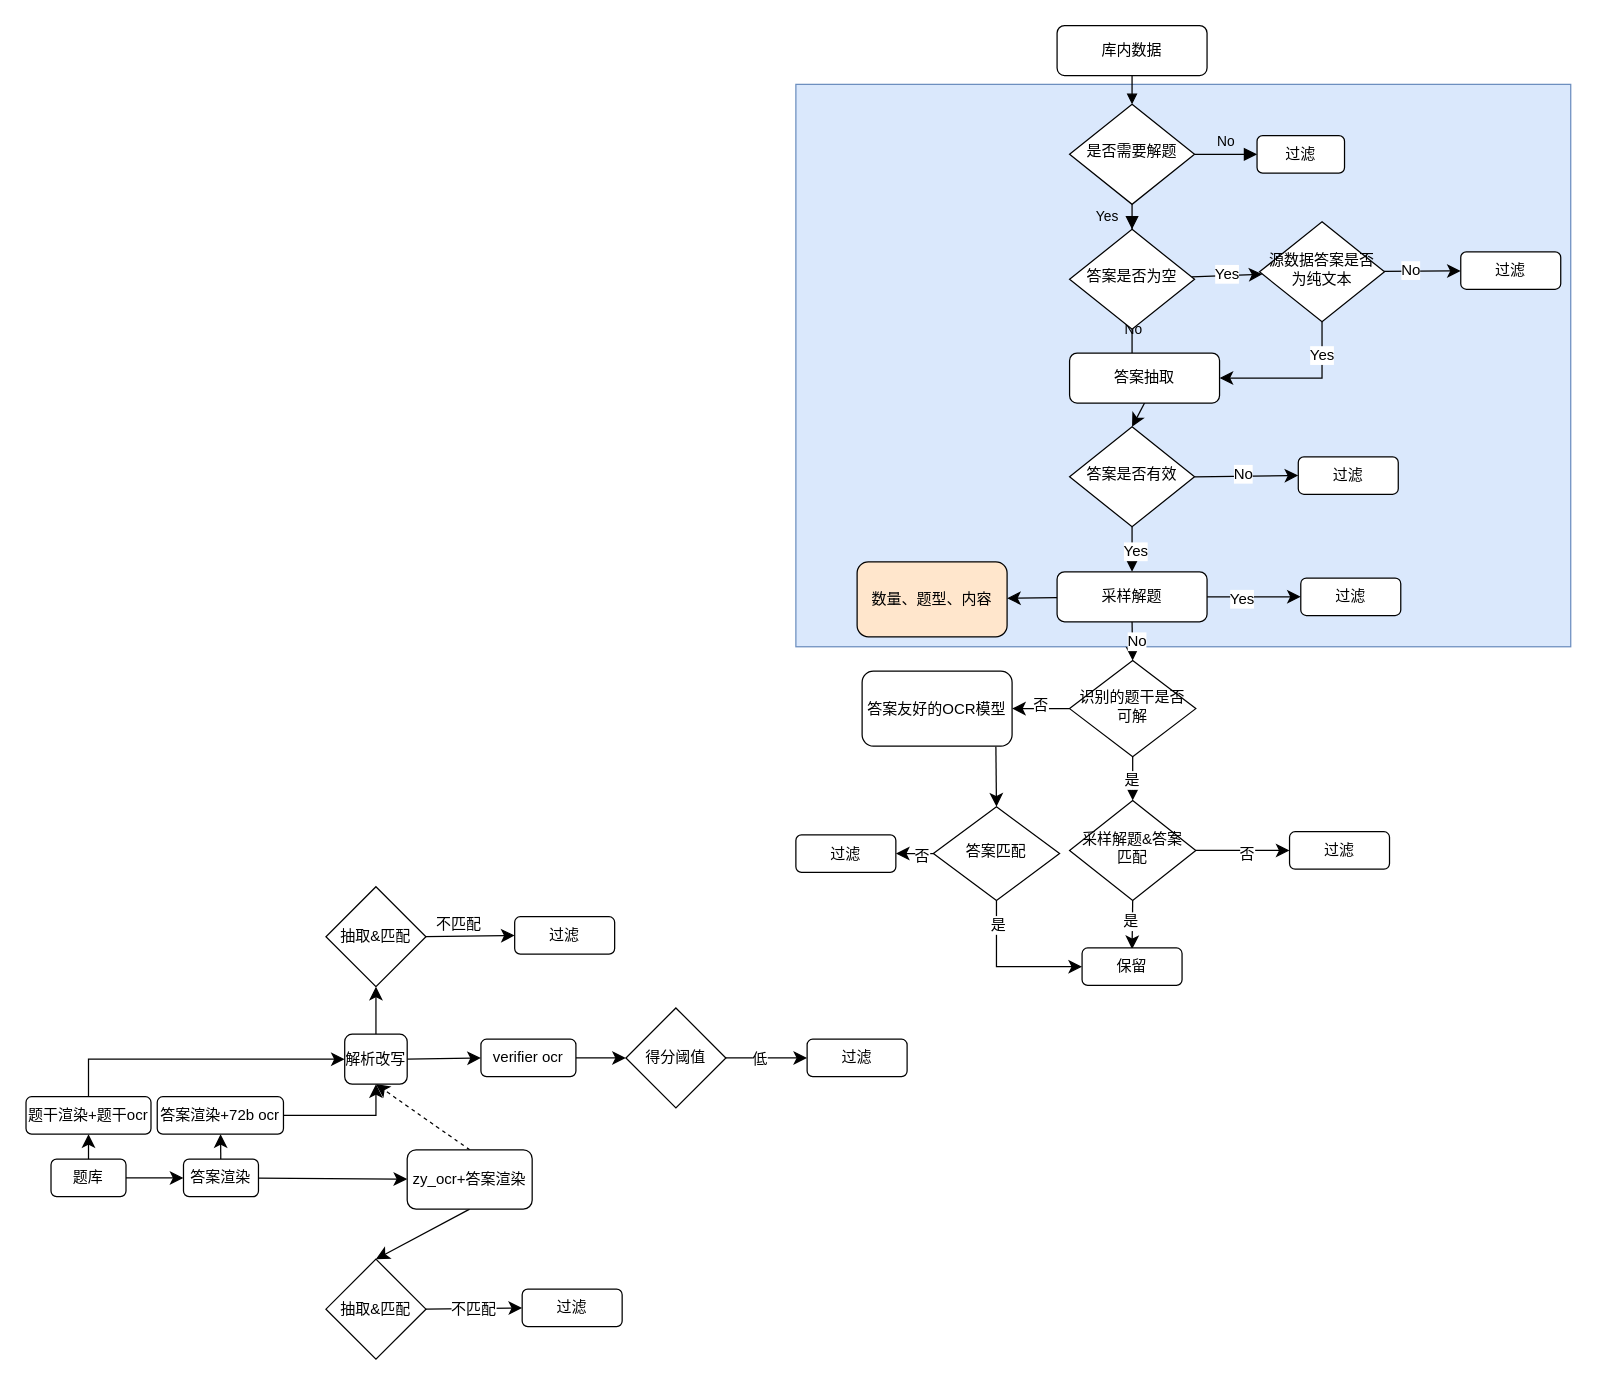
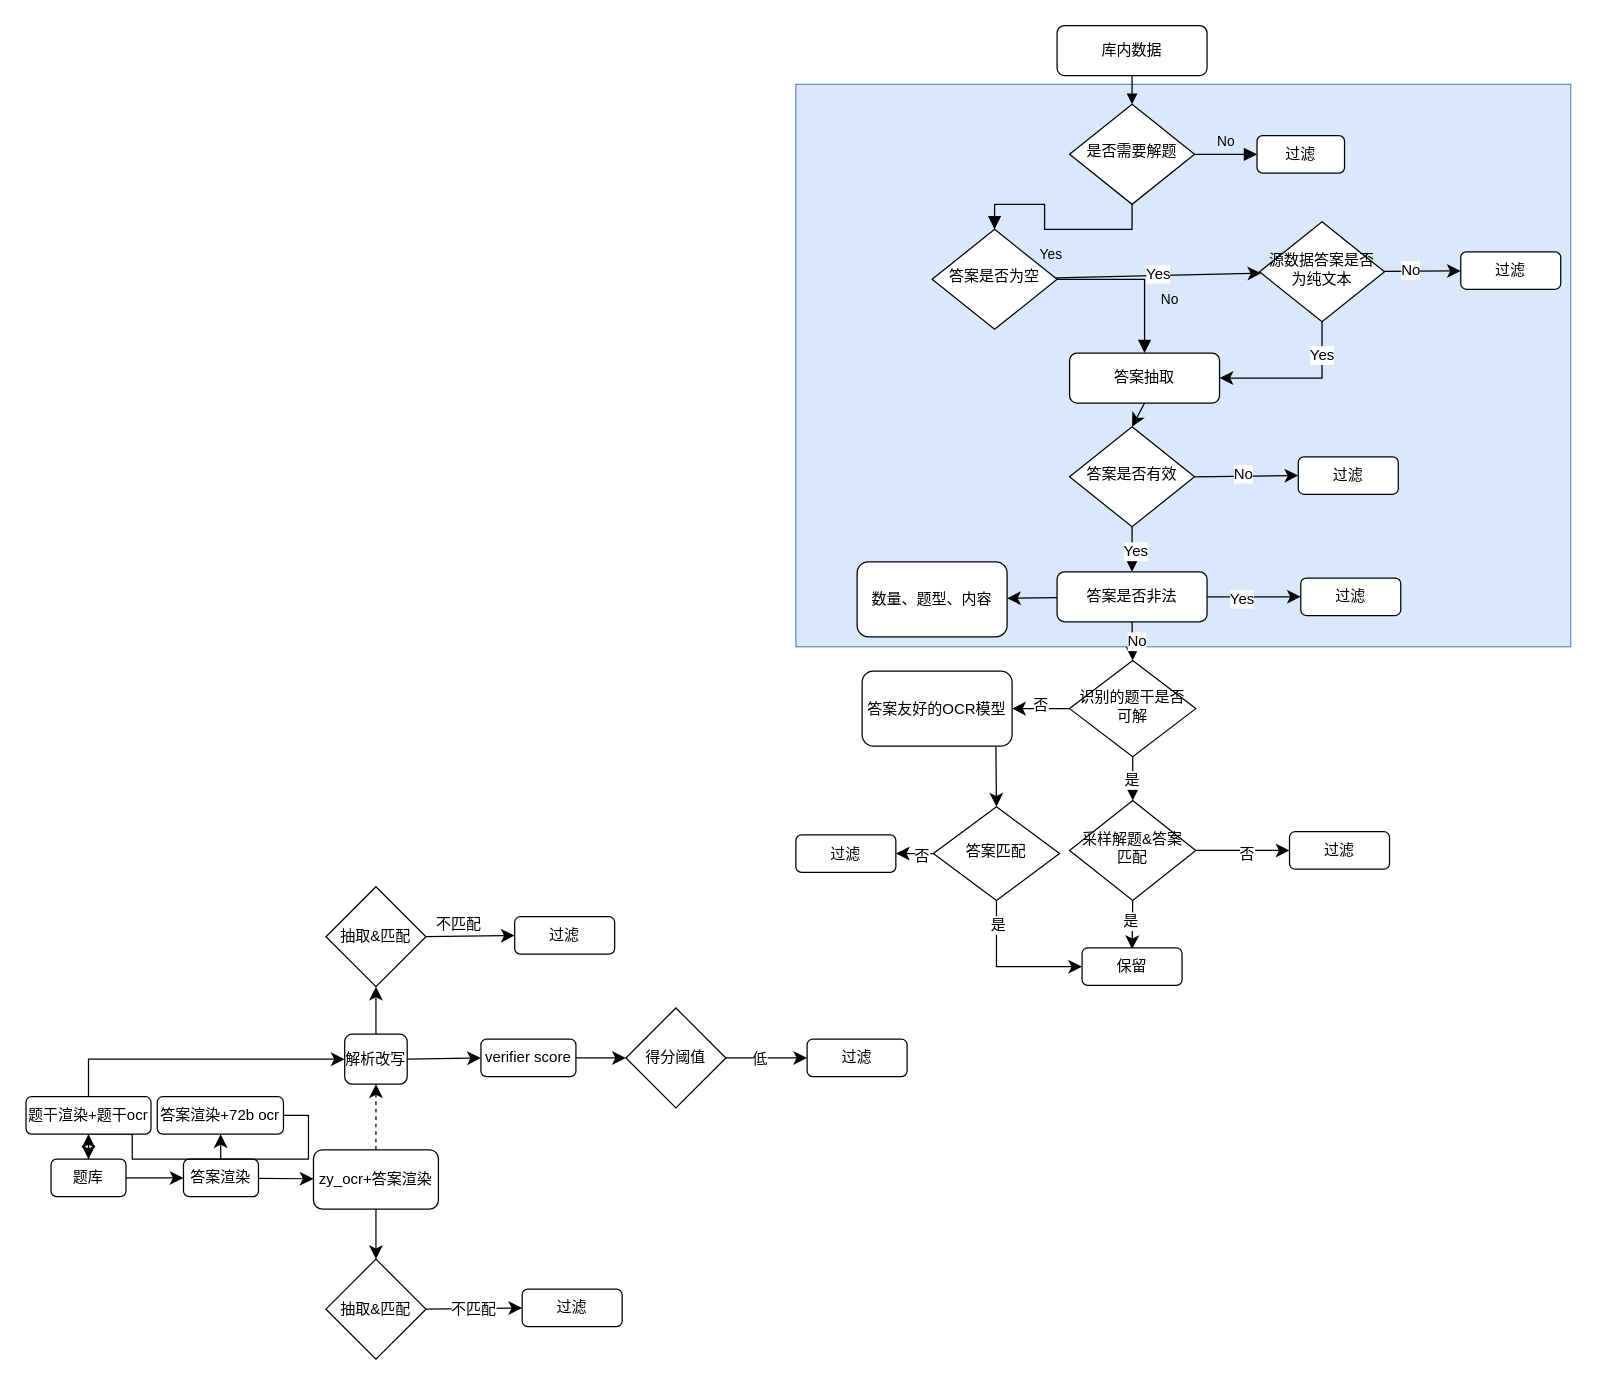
(1132, 279) -> (994, 279)
(1132, 597) -> (1132, 597)
(932, 599) -> (932, 599)
(528, 1058) -> (528, 1058)
(338, 1116) -> (303, 1159)
(469, 1180) -> (376, 1180)
